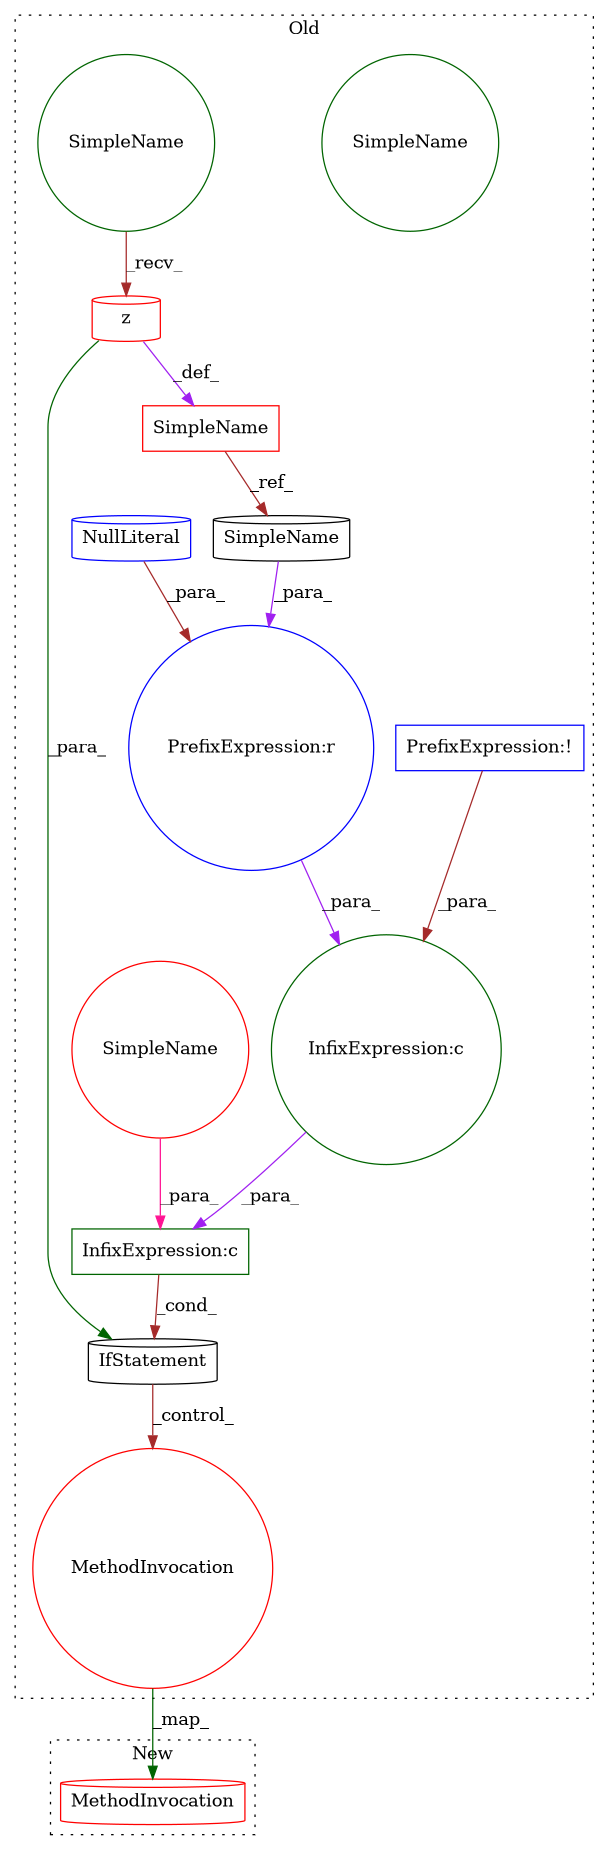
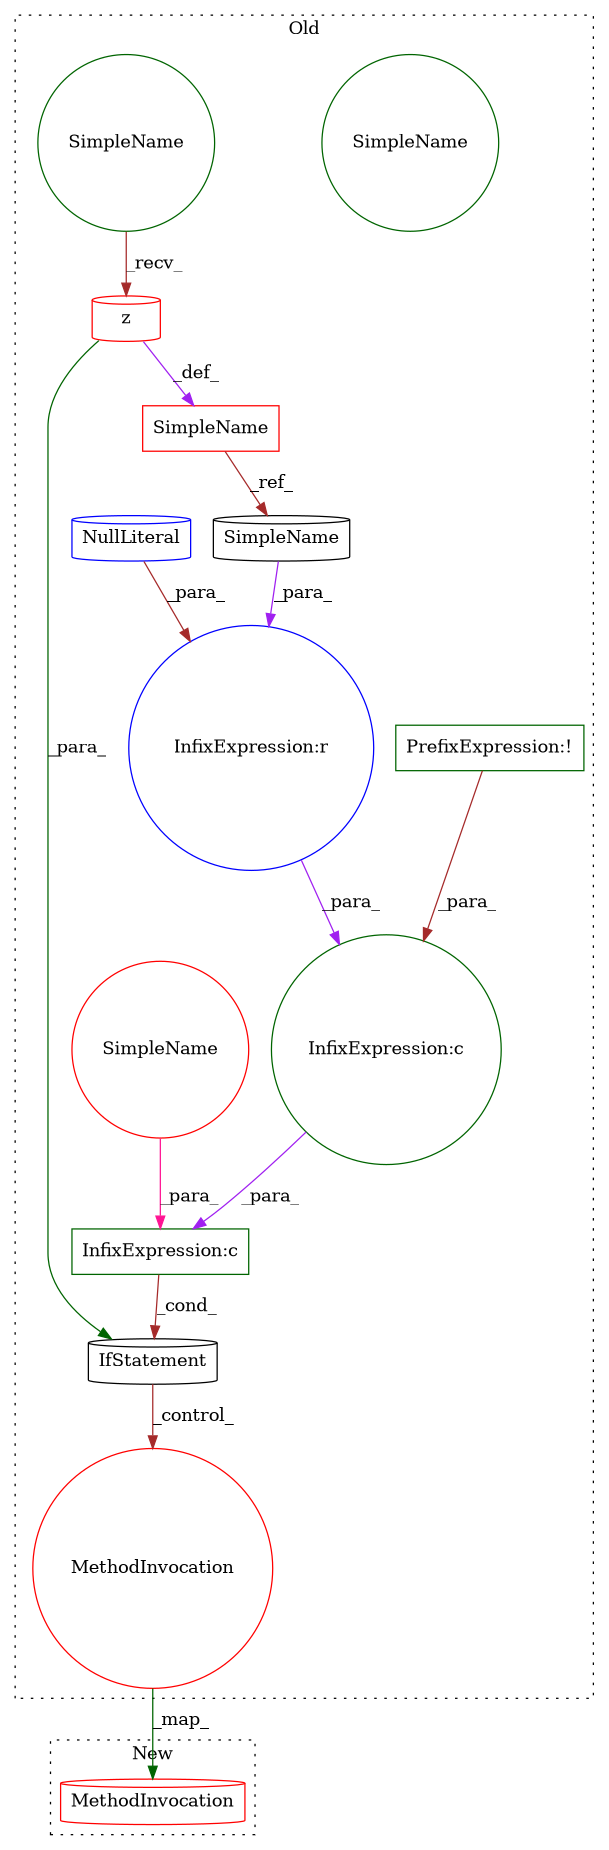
(251, 748) -> (251, 748)
(490, 748) -> (490, 748)
